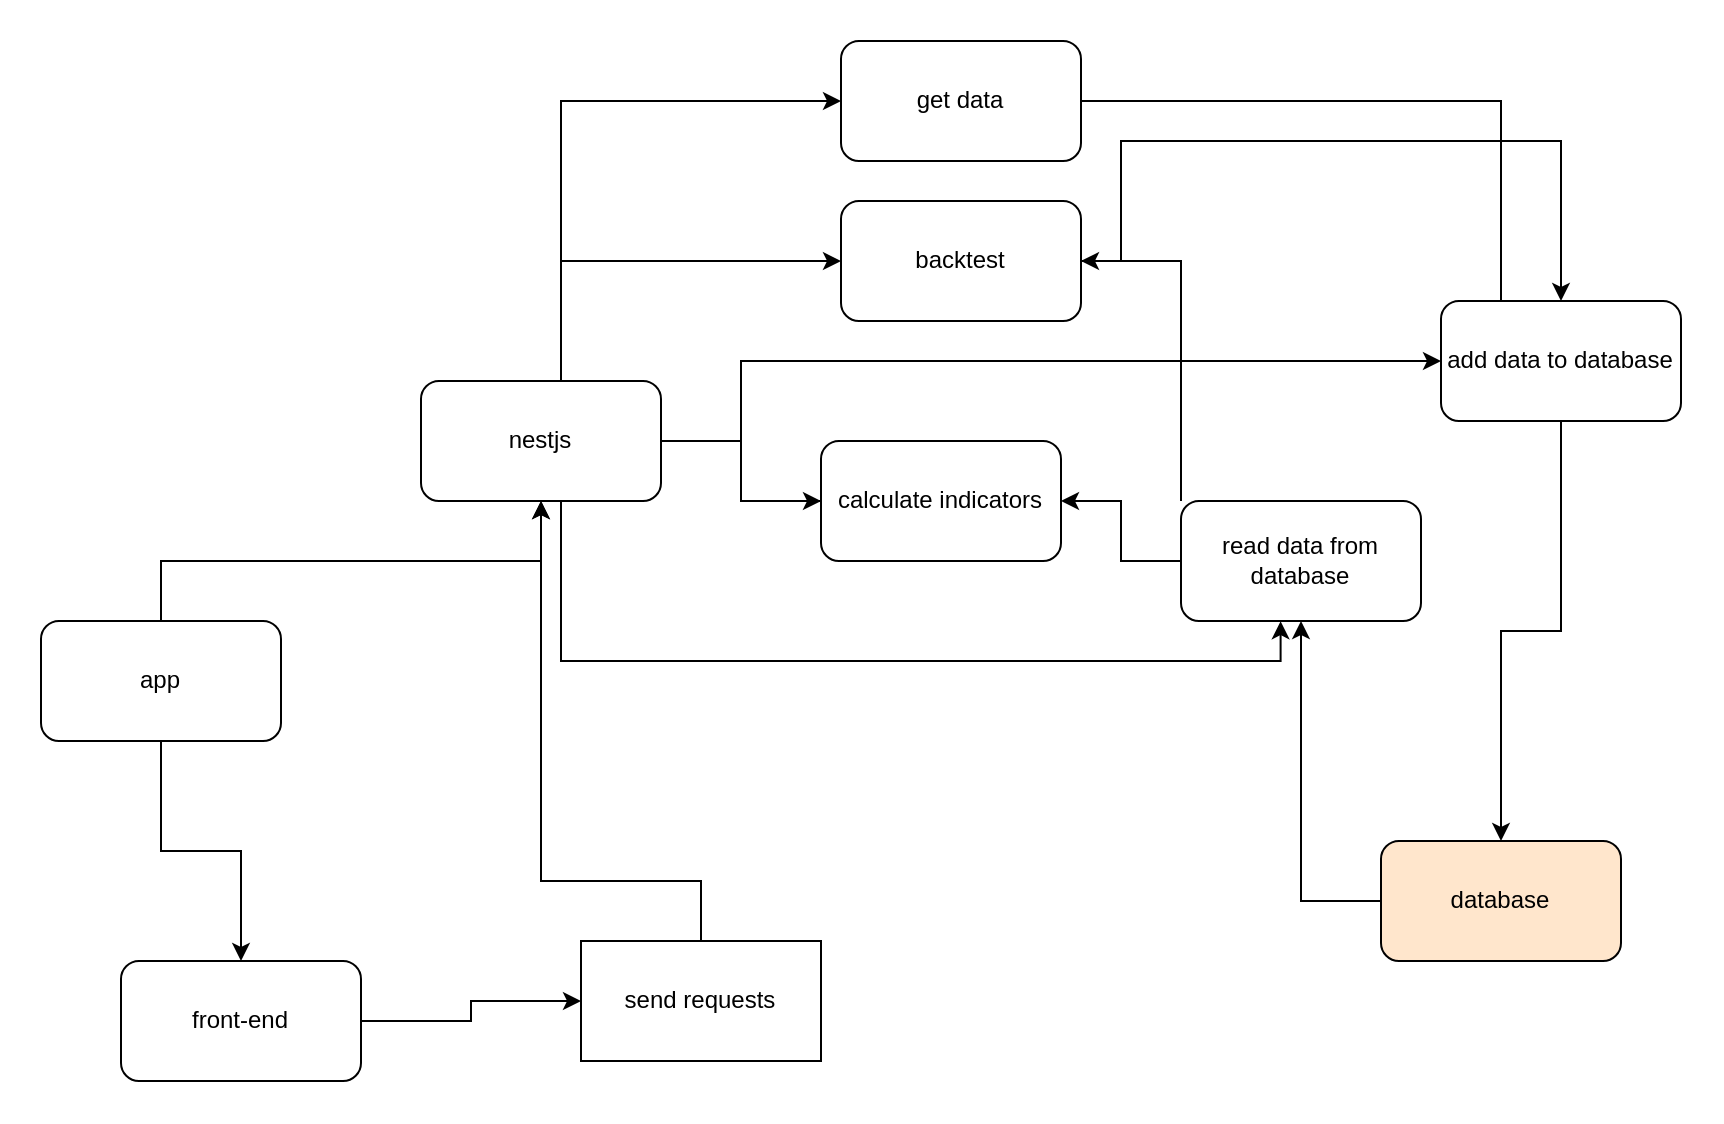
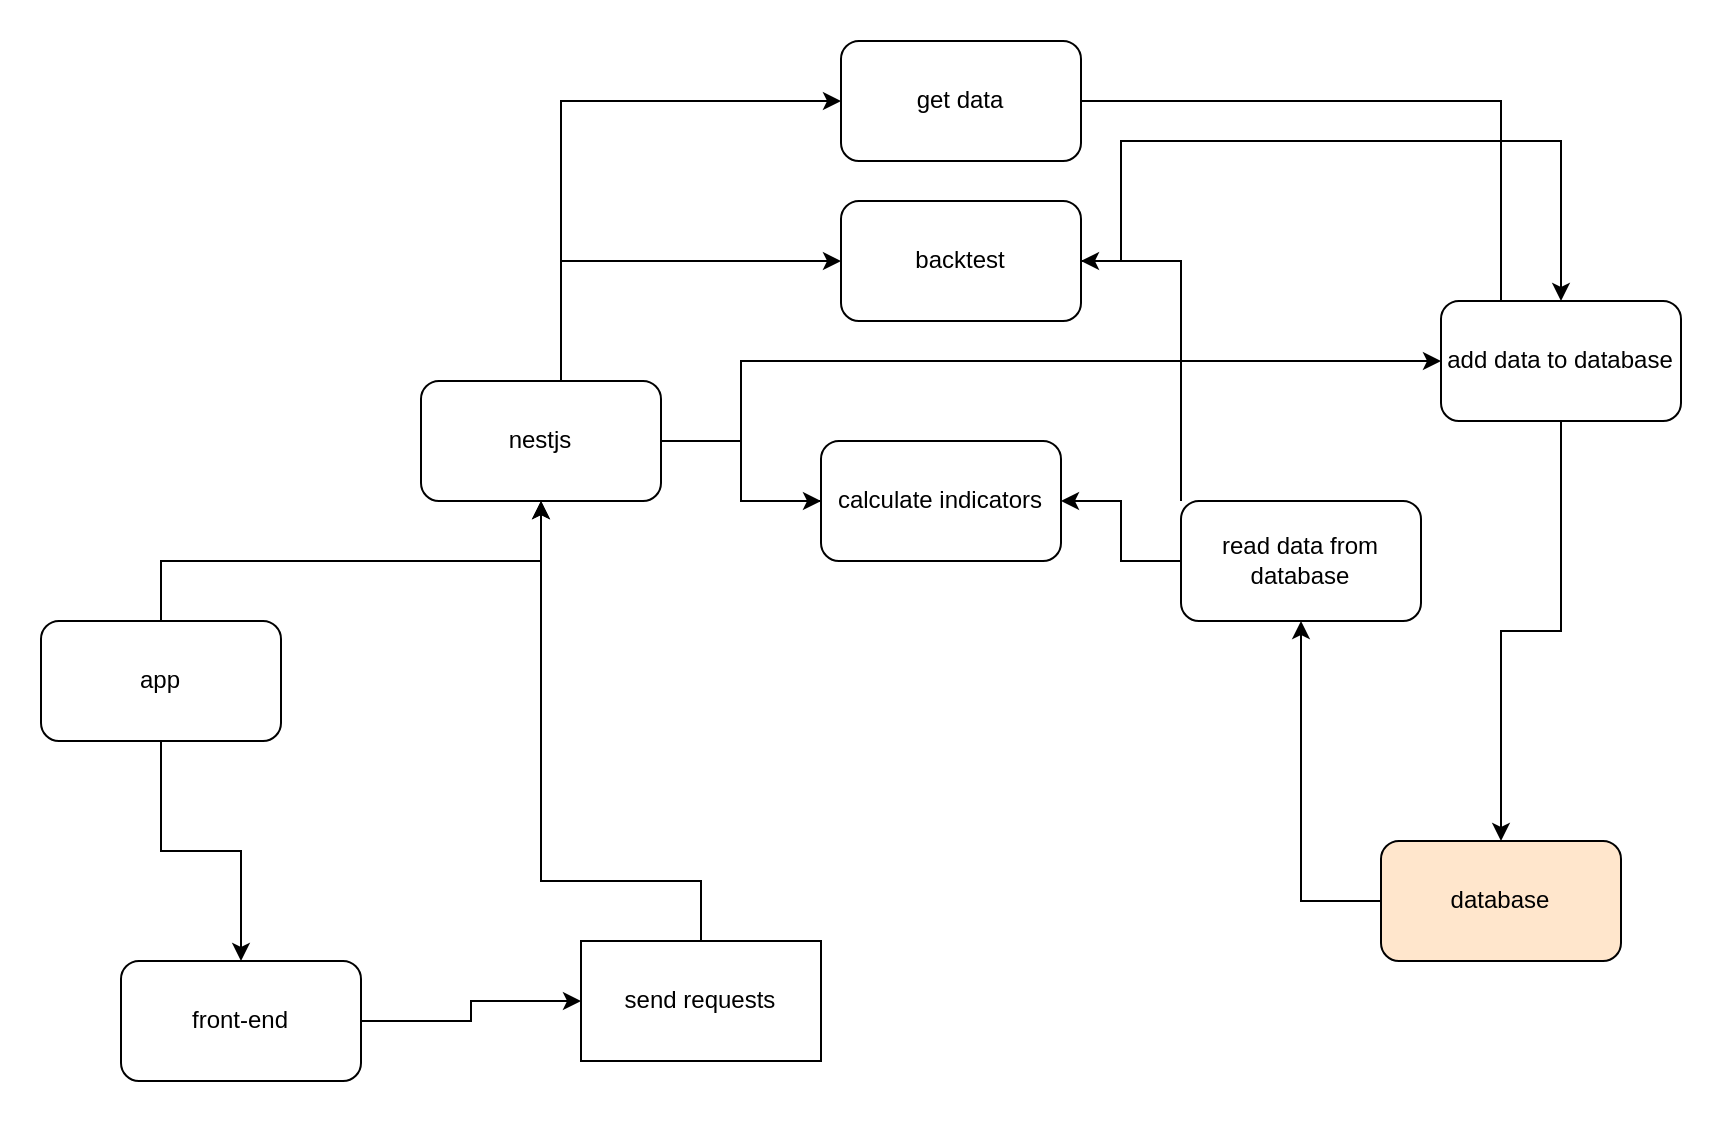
(854, 661) -> none
